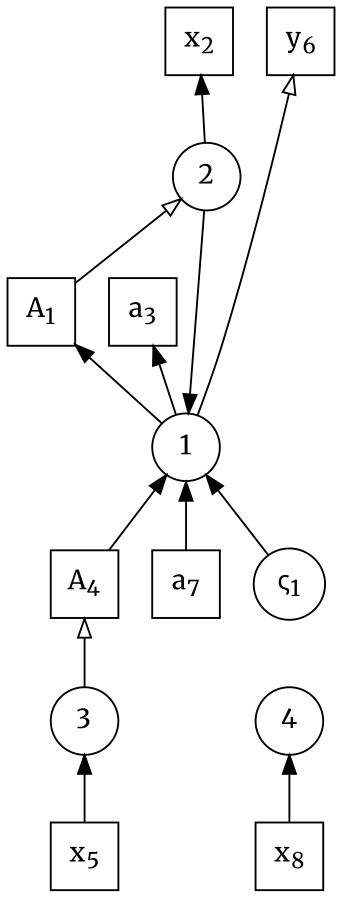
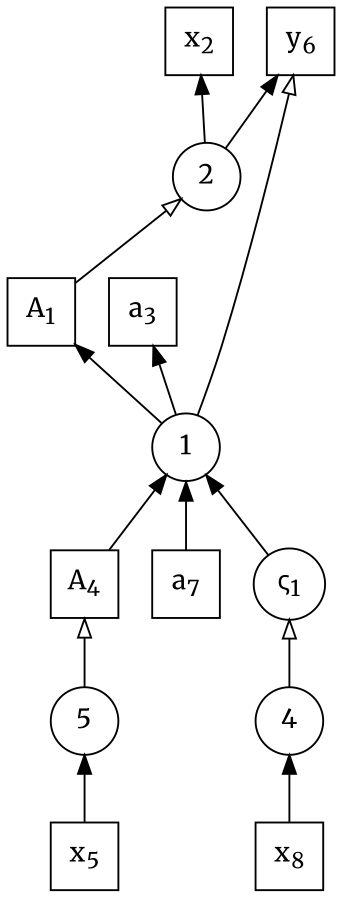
(197, 302) -> (246, 120)
none -> (289, 663)
(85, 721) -> (85, 721)
